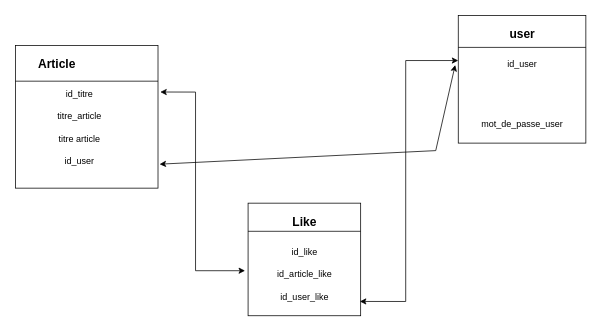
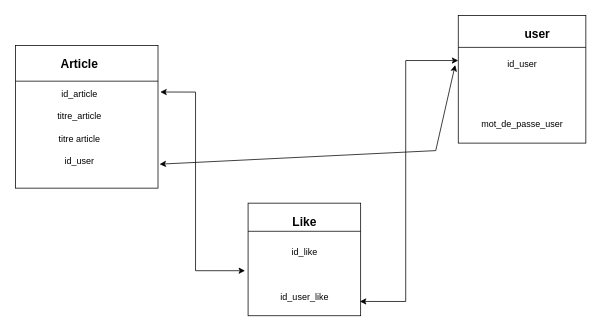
(522, 34) -> (537, 34)
(57, 64) -> (79, 64)
(80, 94) -> (80, 94)
(304, 274) -> none
